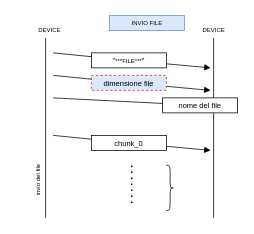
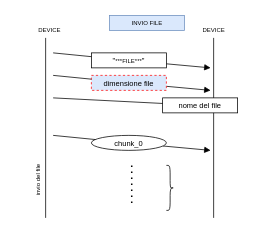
(129, 143) -> (129, 143)
